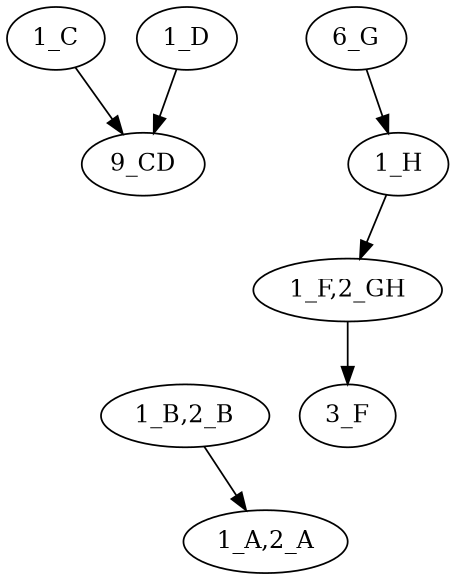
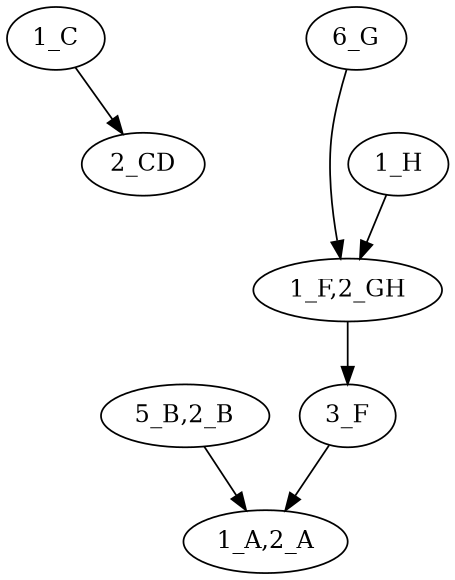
(187, 38) -> none
(375, 93) -> (330, 155)
(143, 164) -> (143, 164)
(185, 416) -> (185, 416)
none -> (312, 471)
